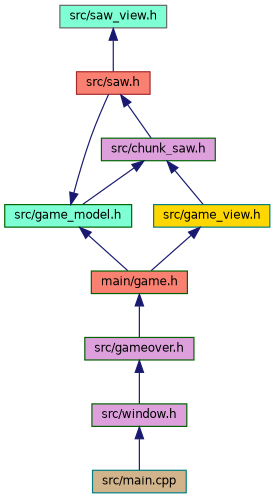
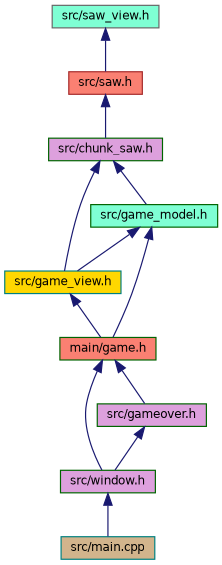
(89, 143) -> (103, 253)
none -> (86, 421)
